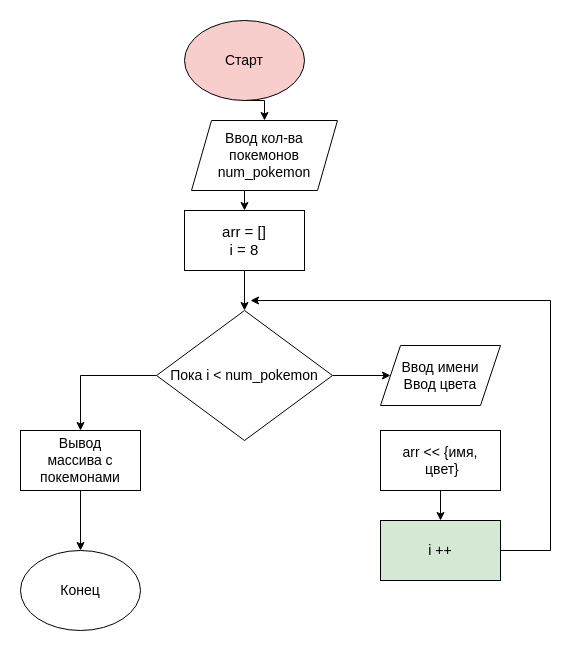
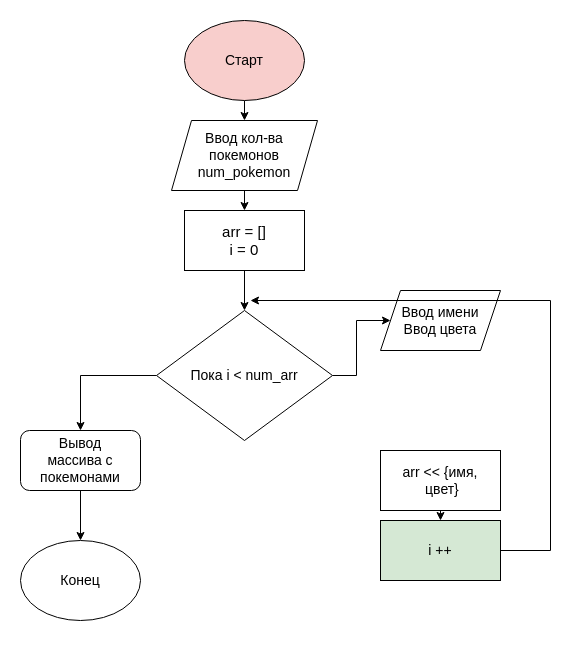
(265, 156) -> (245, 156)
(245, 241) -> (245, 241)
(245, 376) -> (245, 376)
(441, 376) -> (441, 321)
(81, 461) -> (81, 461)
(441, 461) -> (441, 481)
(81, 591) -> (81, 581)
